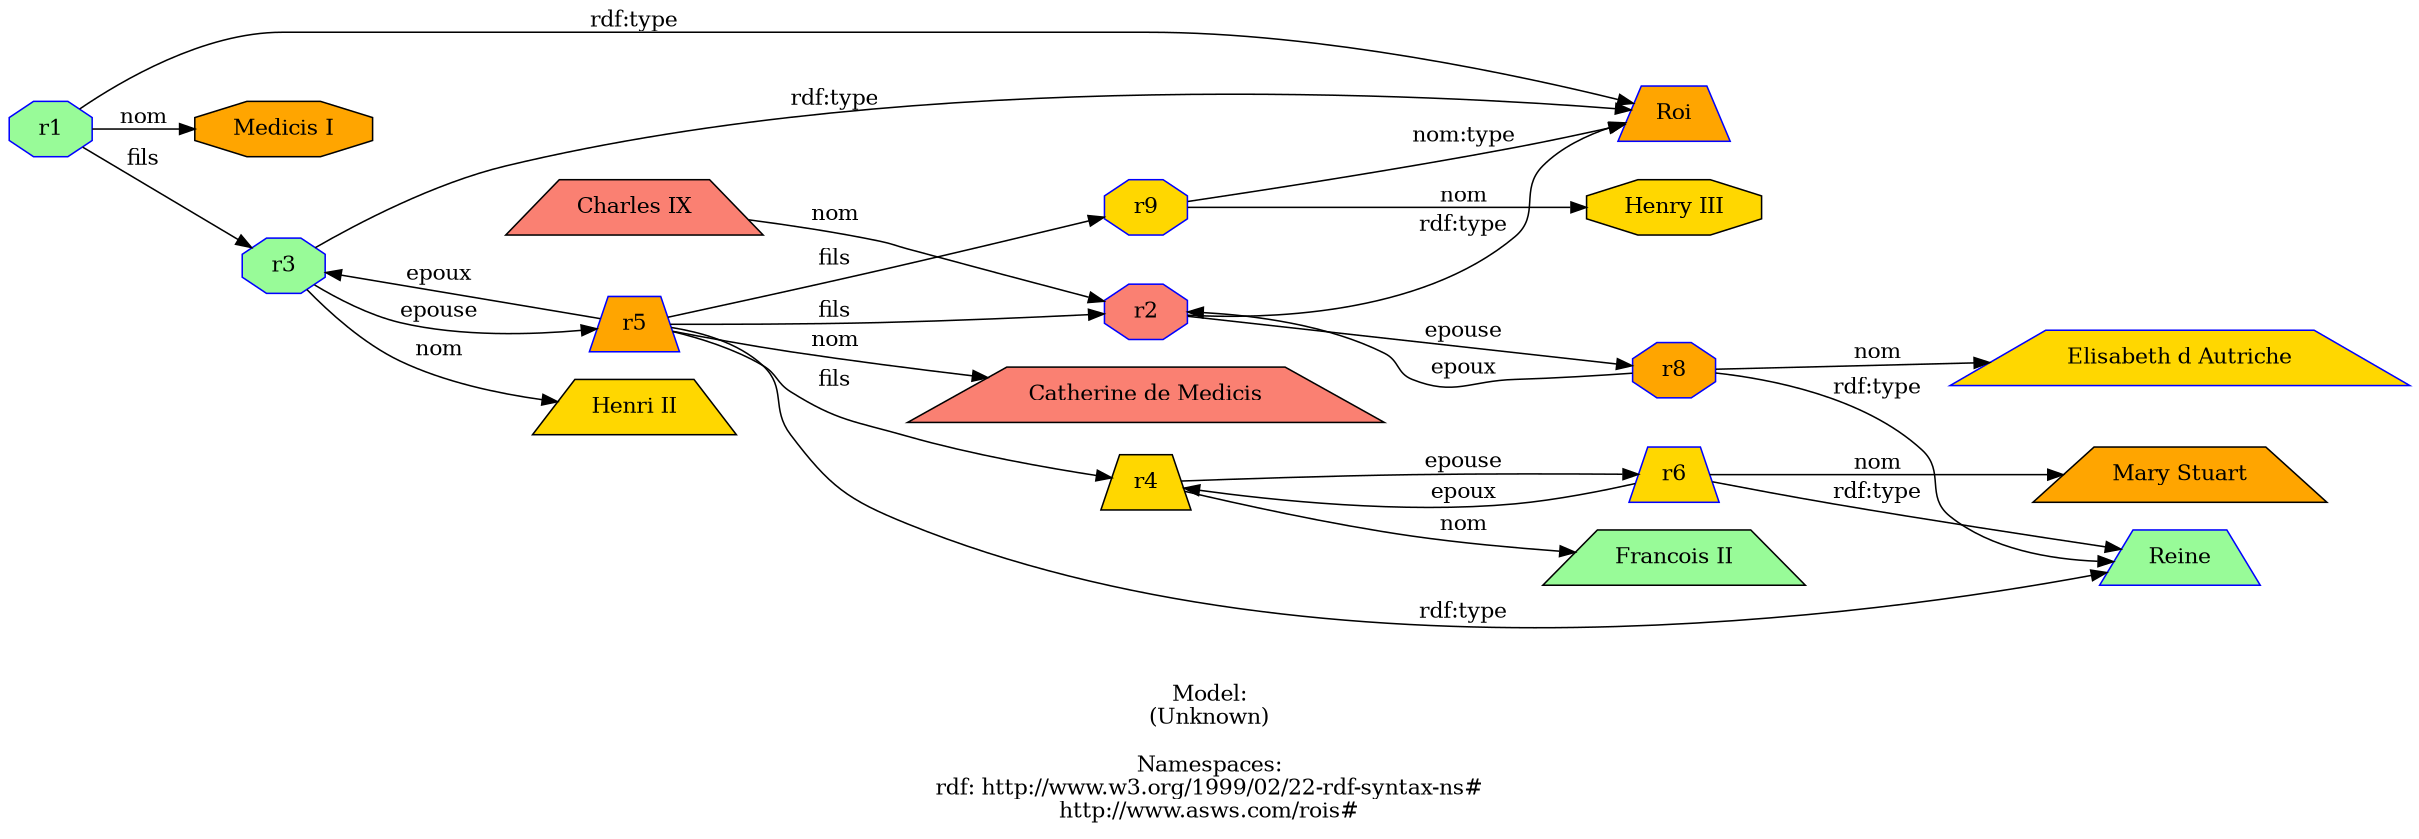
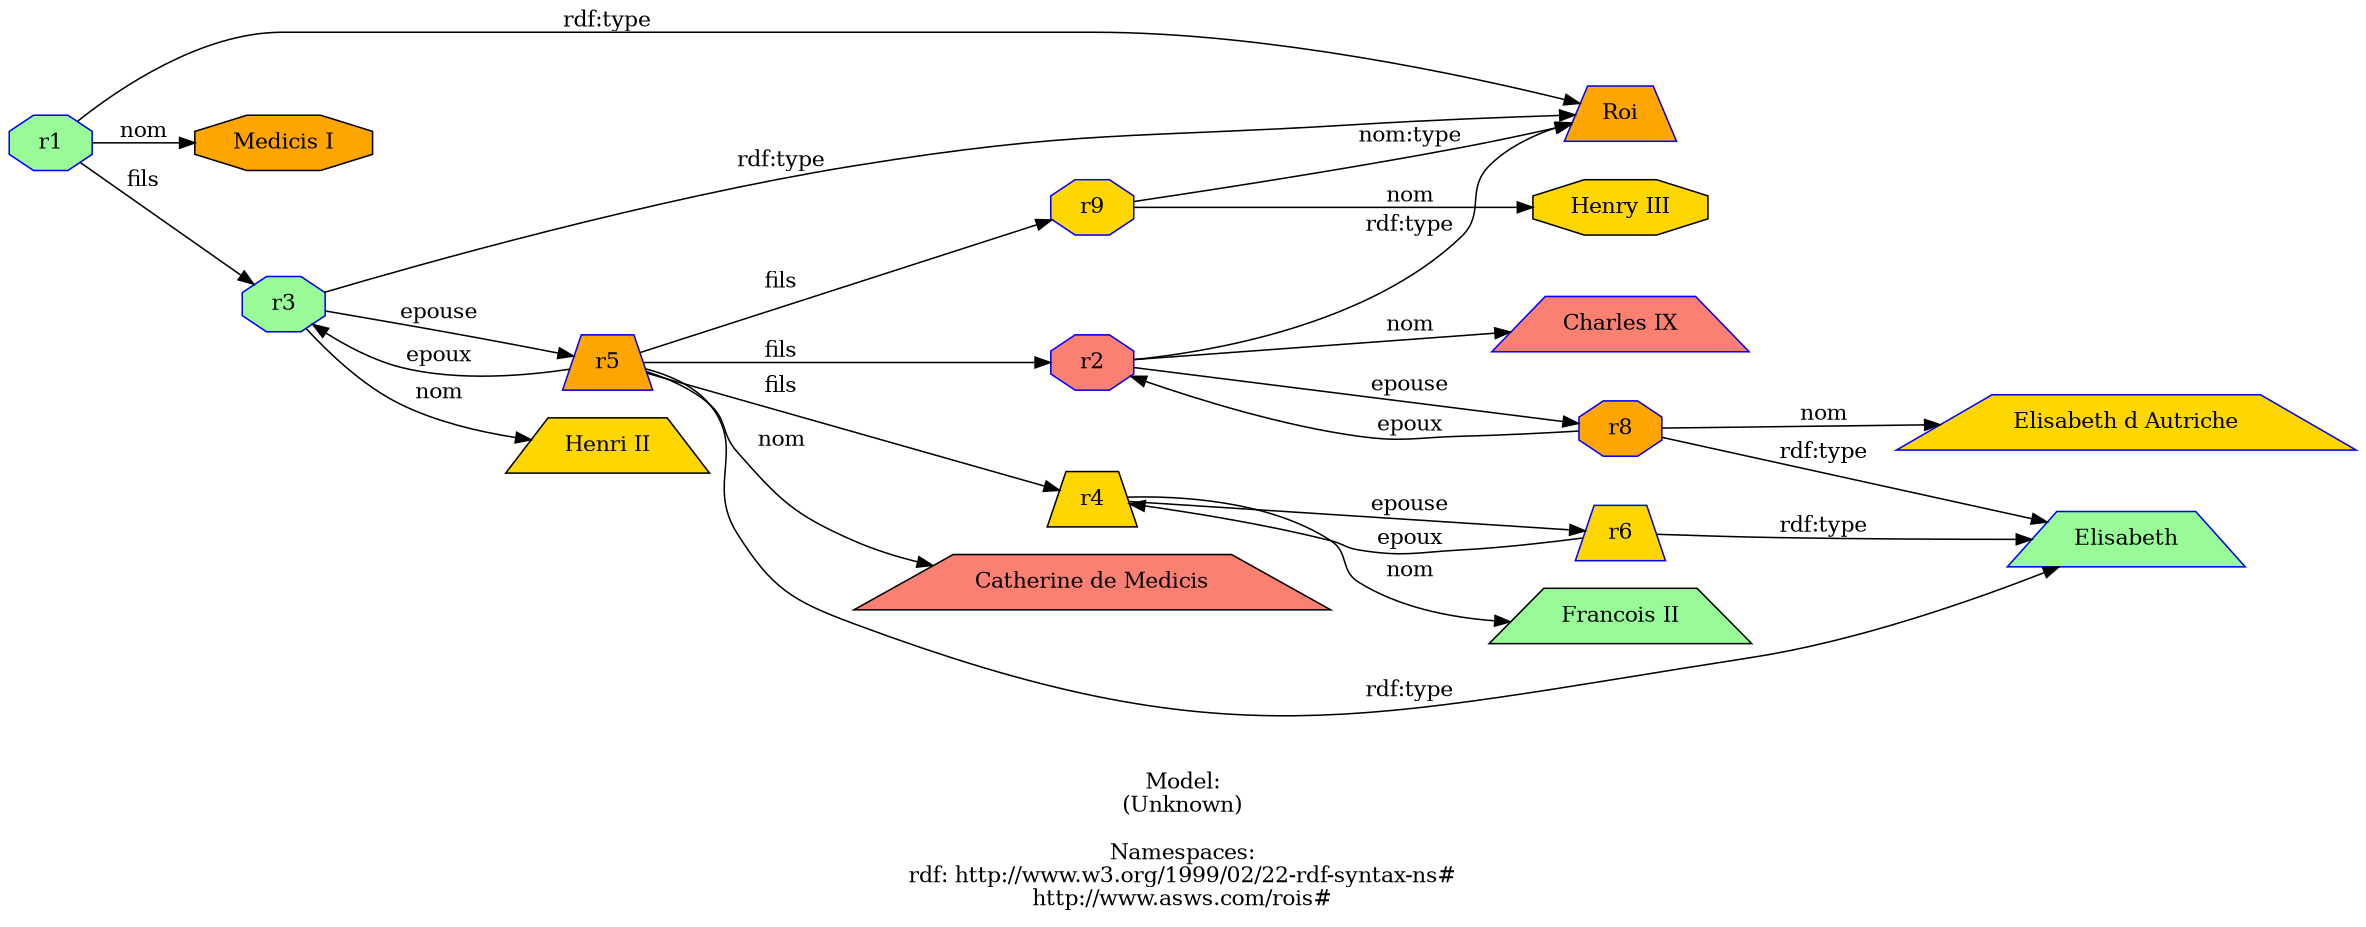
(634, 207) -> (1620, 324)
(912, 250) -> (1315, 346)
(2180, 475) -> none
(2180, 558) -> (2126, 539)
